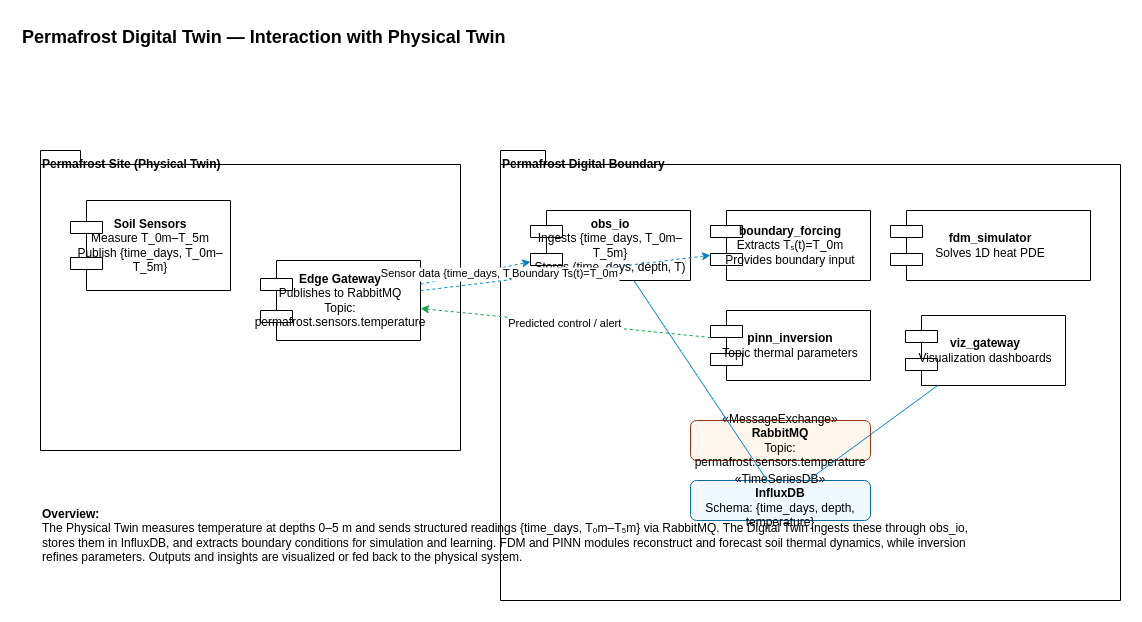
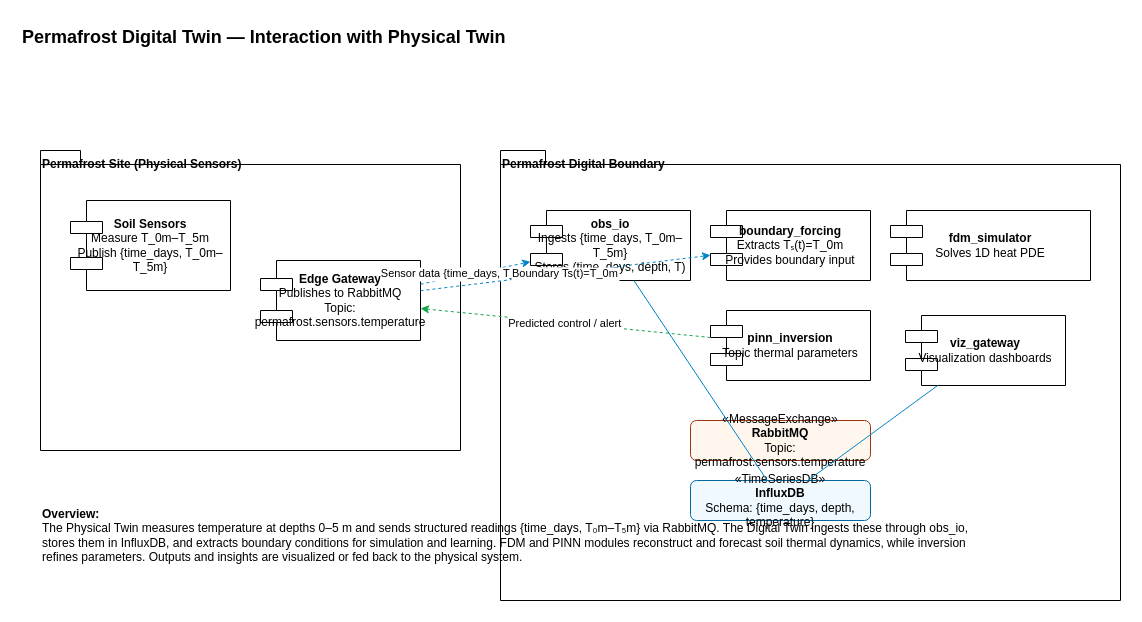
(136, 165) -> (147, 165)
